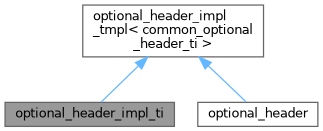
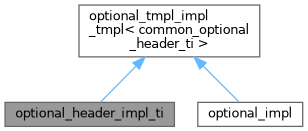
(173, 31) -> (169, 31)
(258, 114) -> (250, 114)
